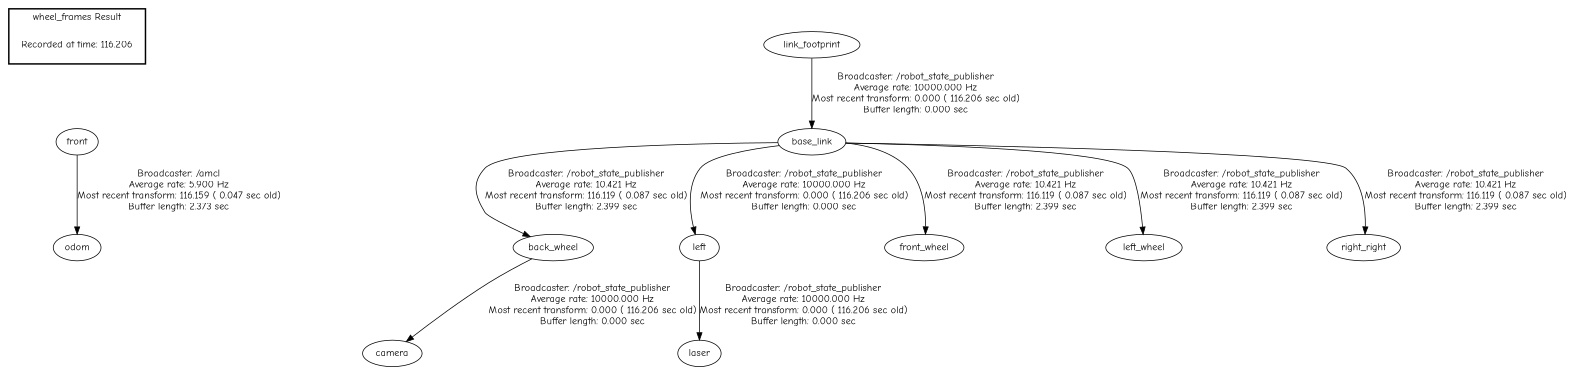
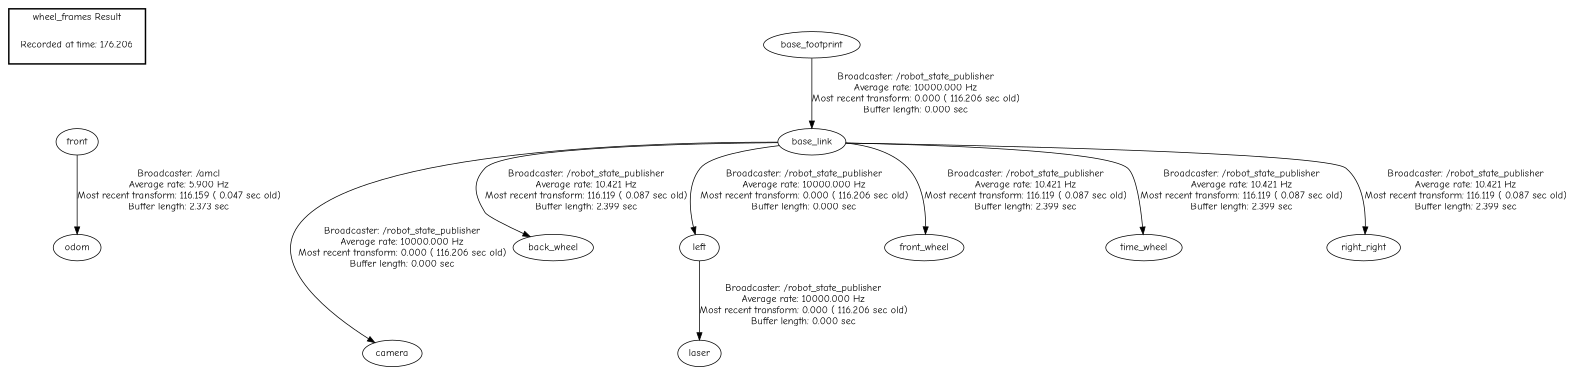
(77, 45) -> (77, 45)
(812, 45) -> (812, 45)
(1144, 248) -> (1144, 248)
(470, 295) -> (457, 163)
